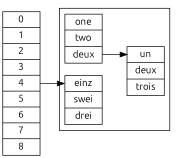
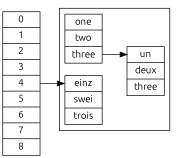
(84, 55) -> (84, 55)
(146, 87) -> (146, 87)
(84, 116) -> (84, 116)
